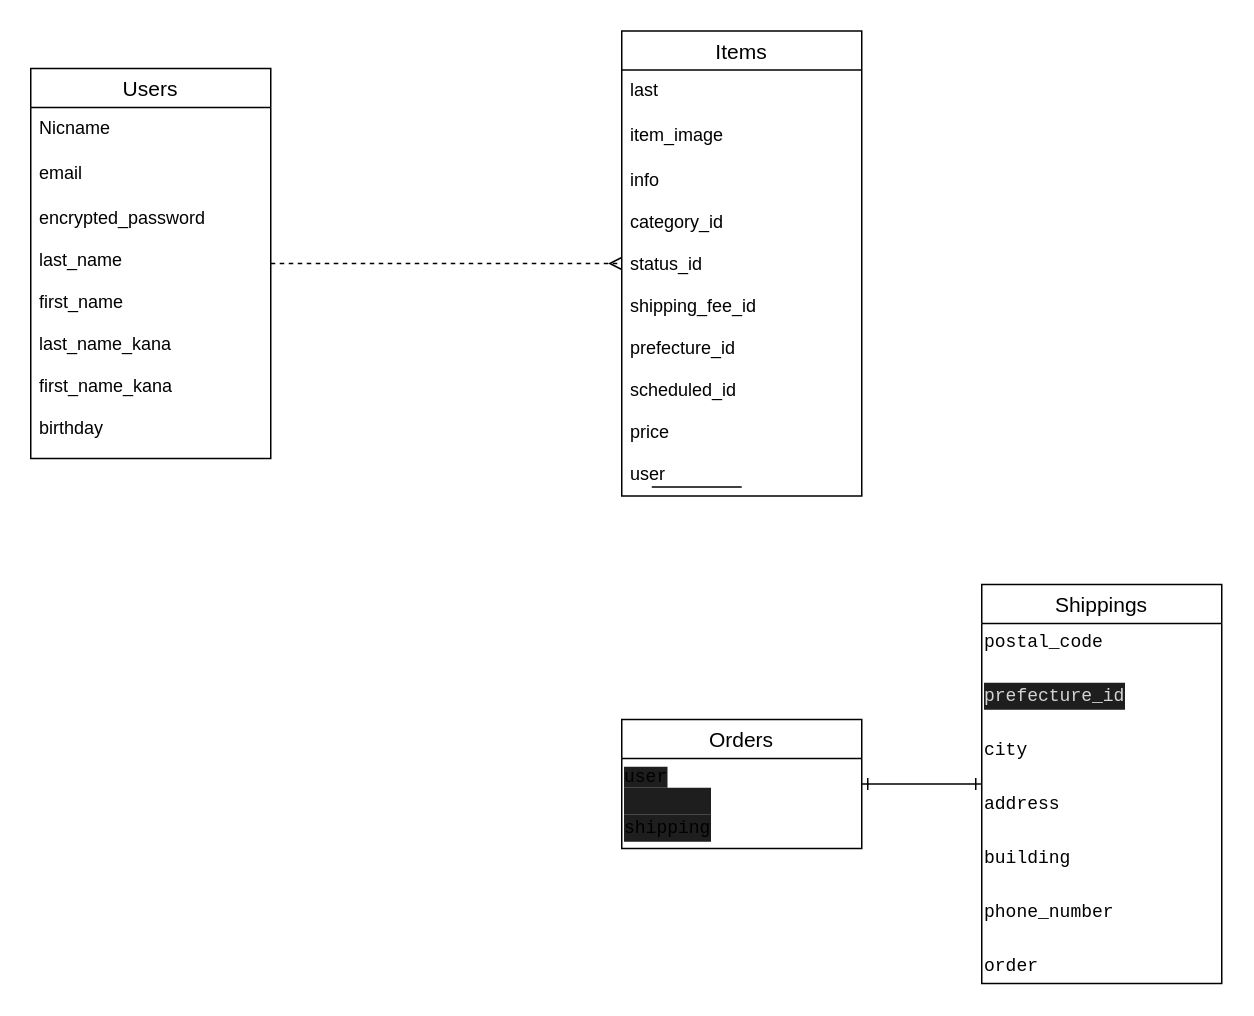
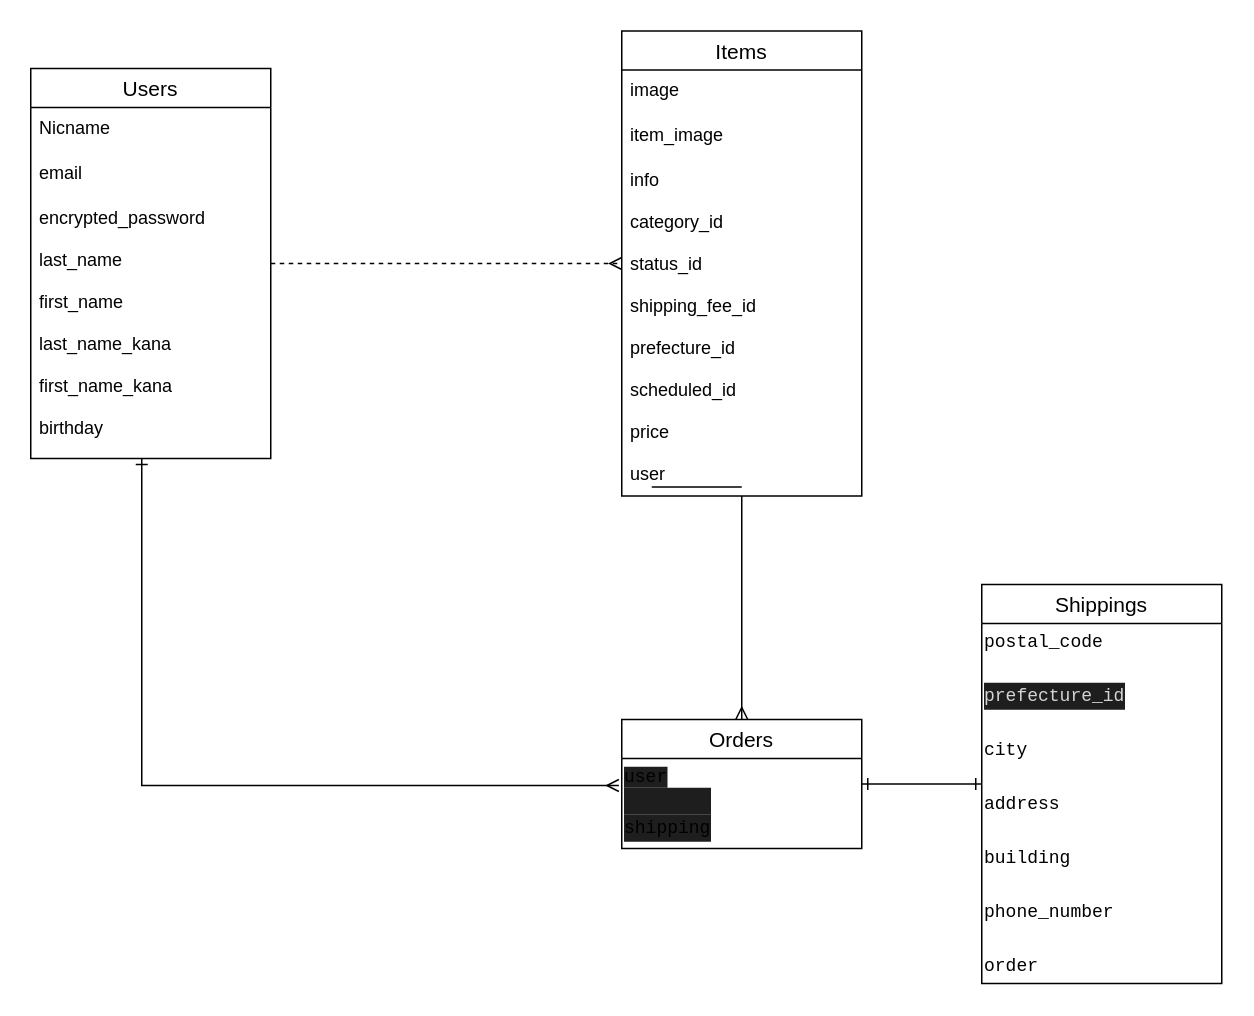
(648, 90) -> (653, 90)
none -> (742, 608)
none -> (218, 785)
